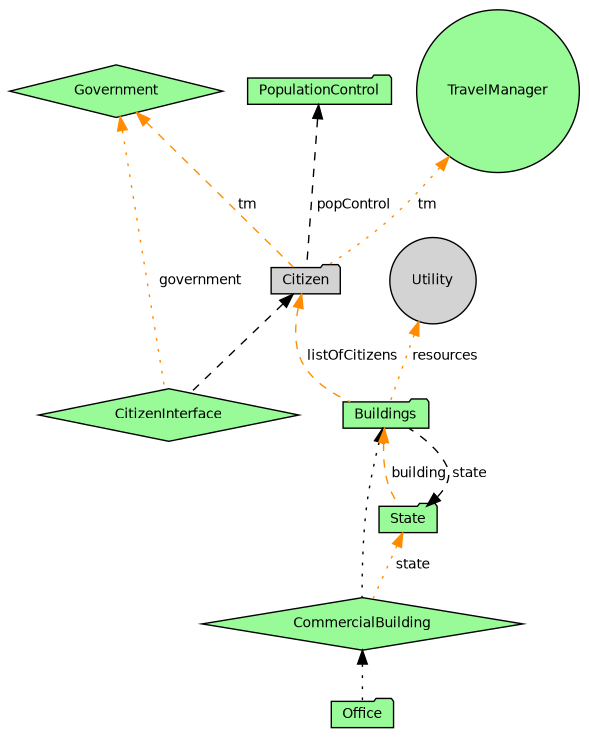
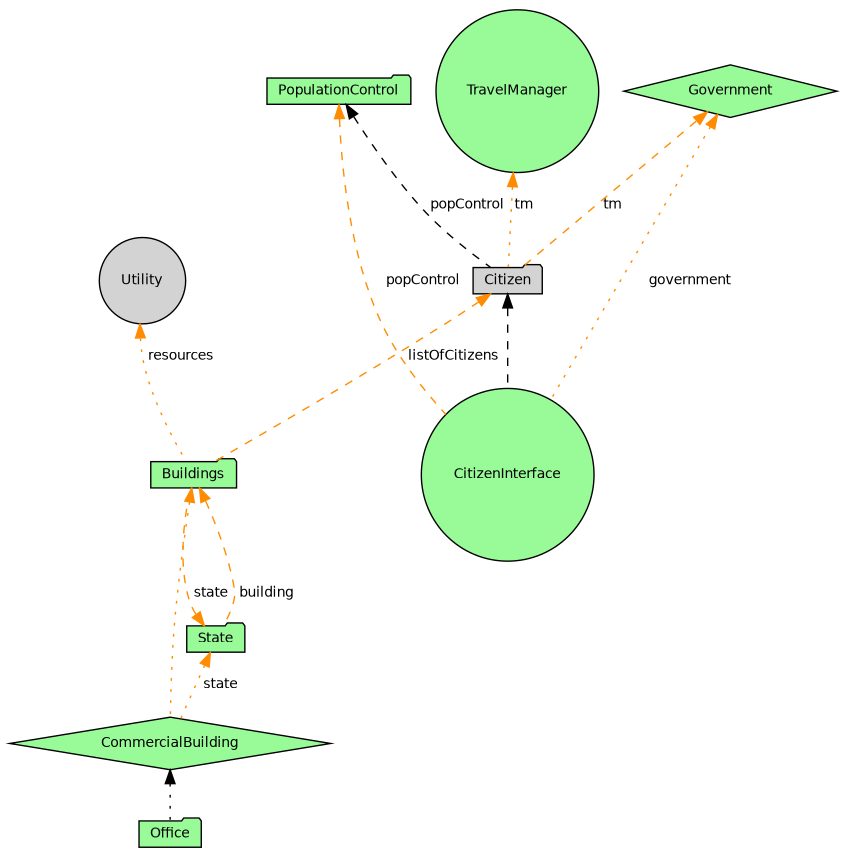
none -> (364, 277)
(169, 415) -> (508, 475)
(442, 458) -> (183, 552)
(365, 519) -> (176, 609)
